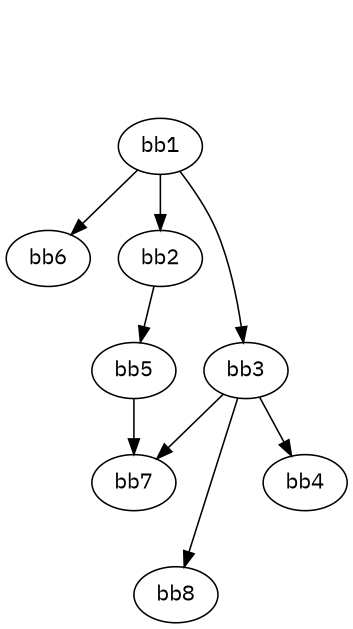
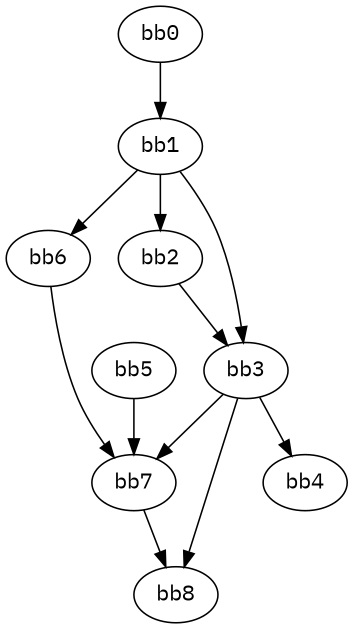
none -> (160, 34)
(149, 307) -> (198, 308)
none -> (67, 369)
none -> (152, 531)
